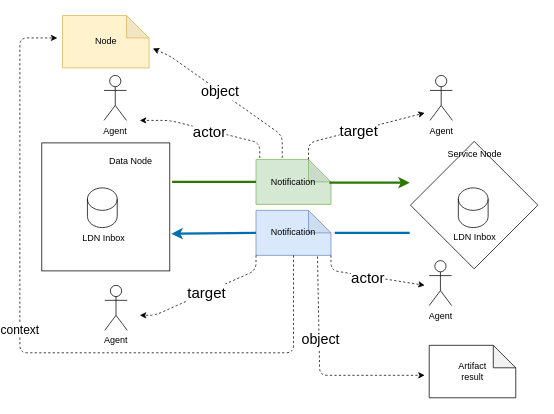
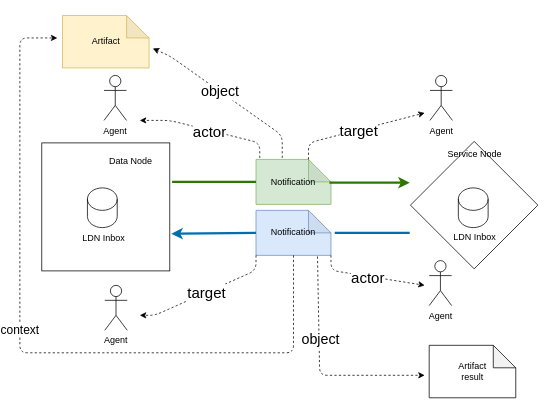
(106, 42) -> (106, 42)
